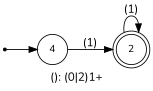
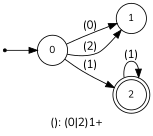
none -> (131, 18)
(53, 49) -> (53, 50)
